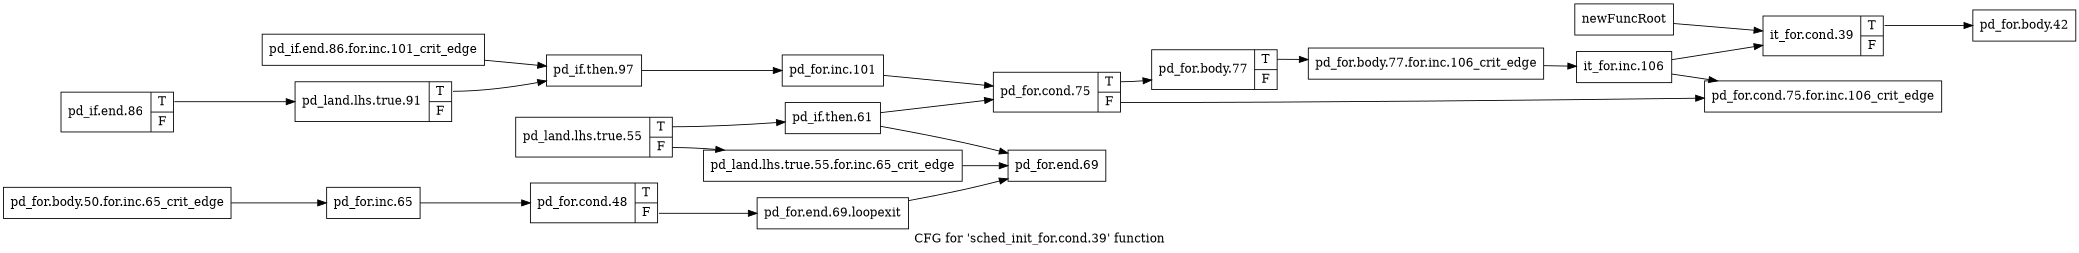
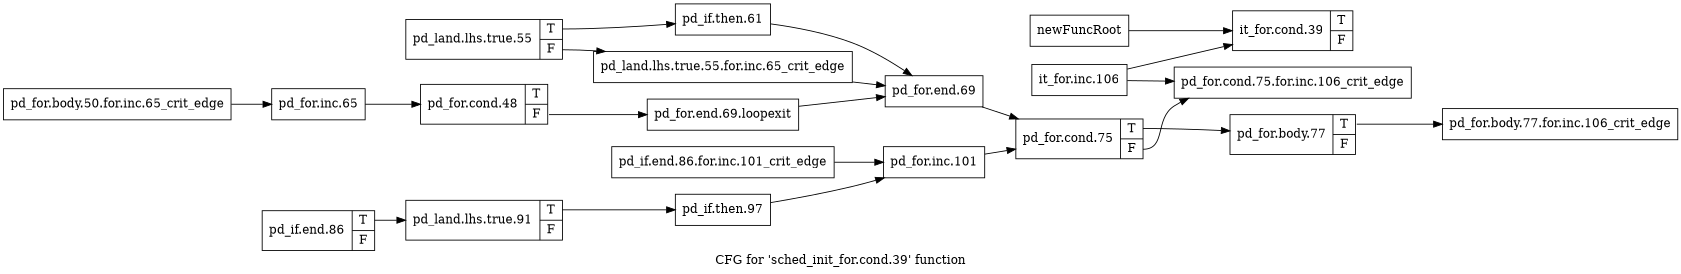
(2024, 26) -> none
(511, 63) -> (854, 162)
(1556, 66) -> none
(933, 107) -> (996, 112)
